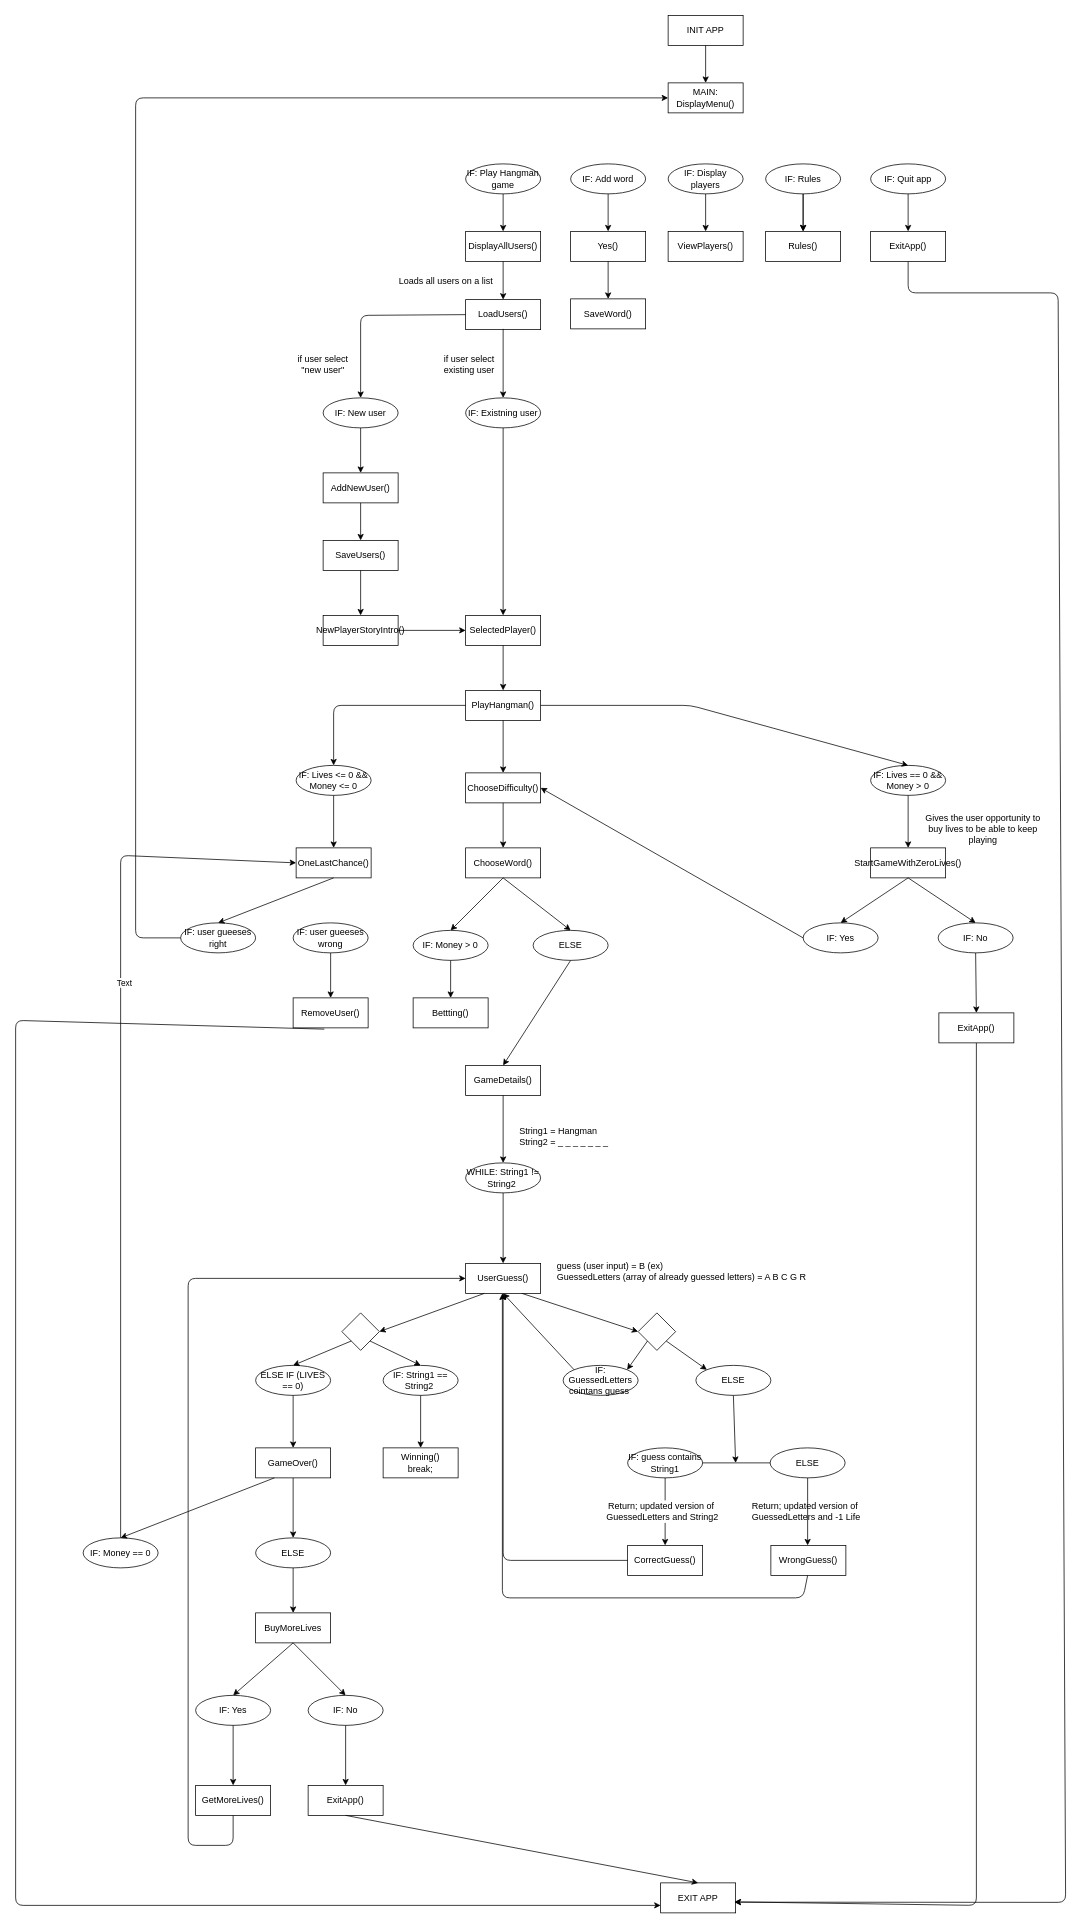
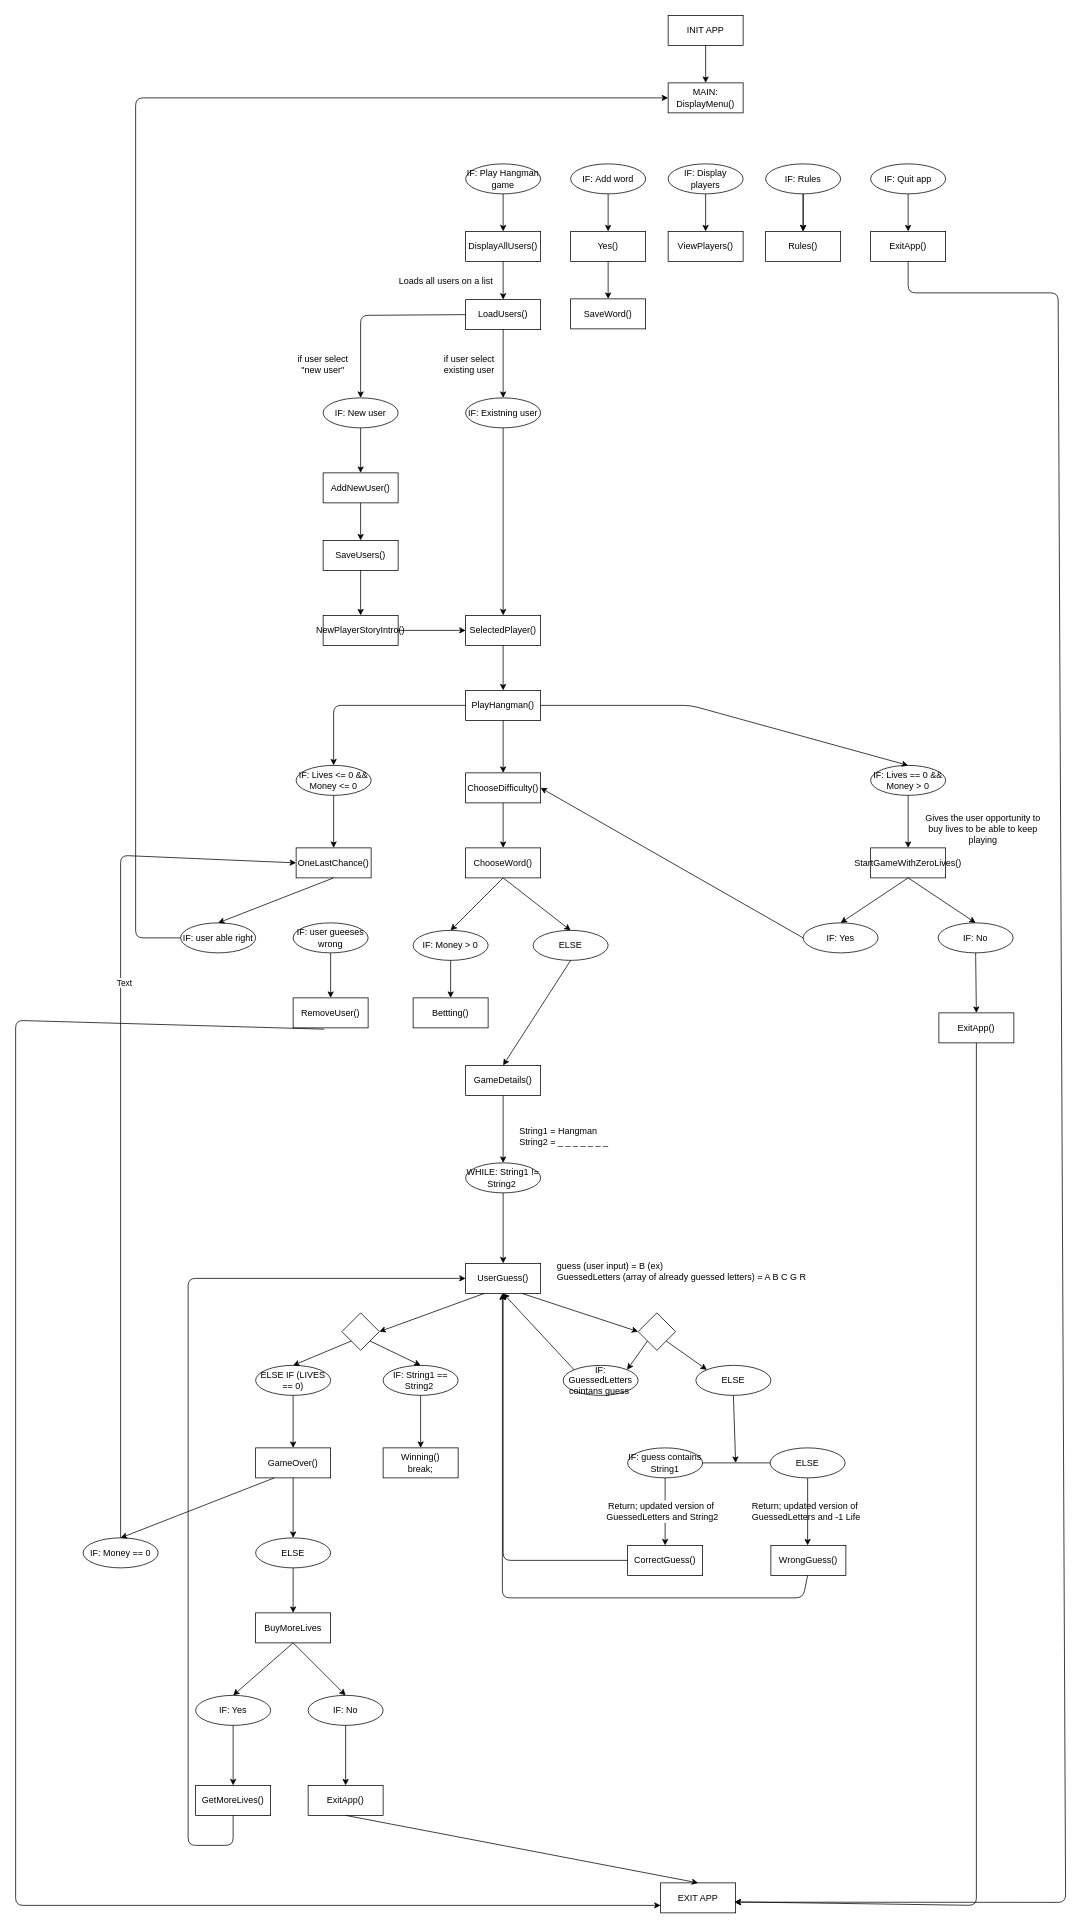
(218, 938) -> (218, 938)
